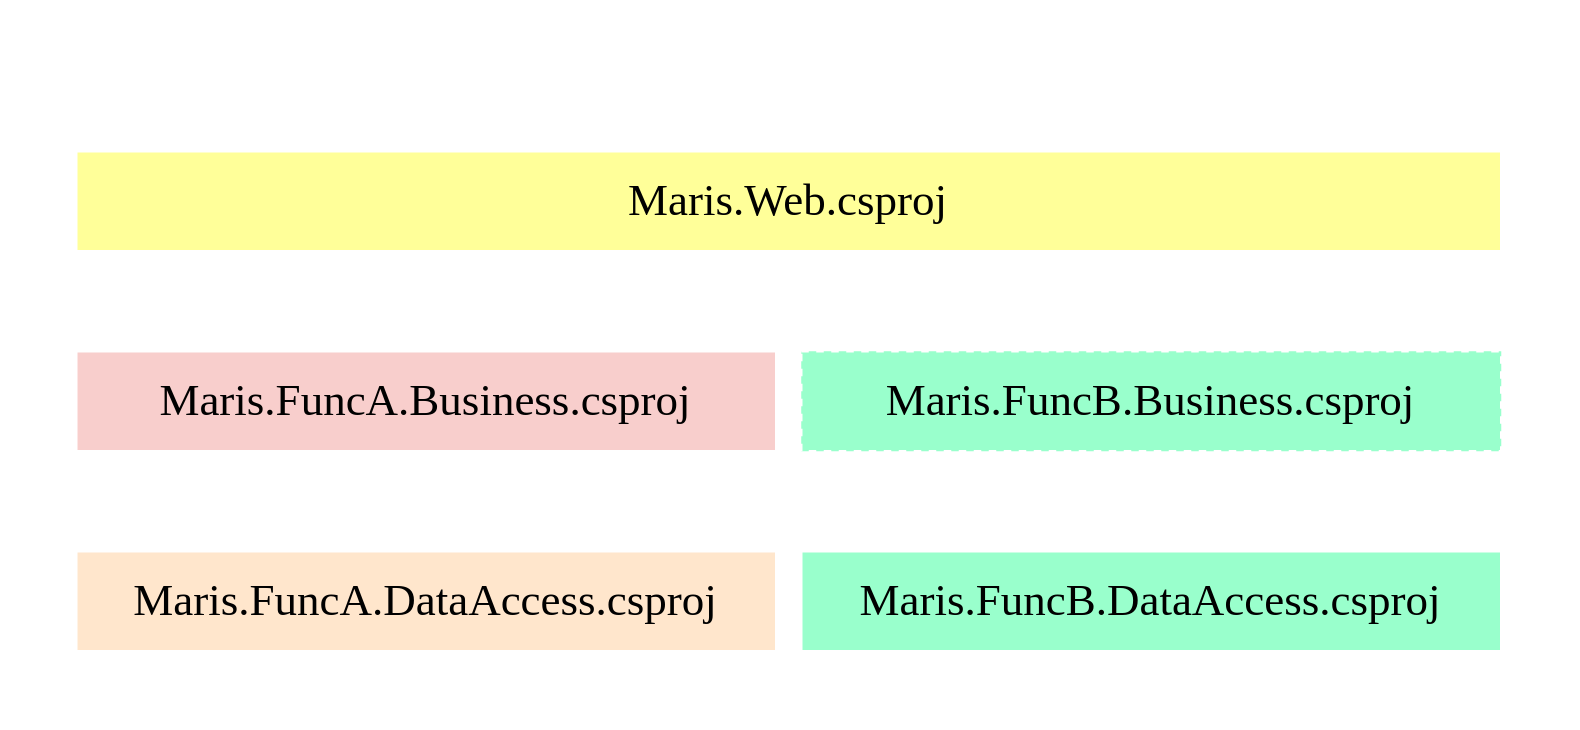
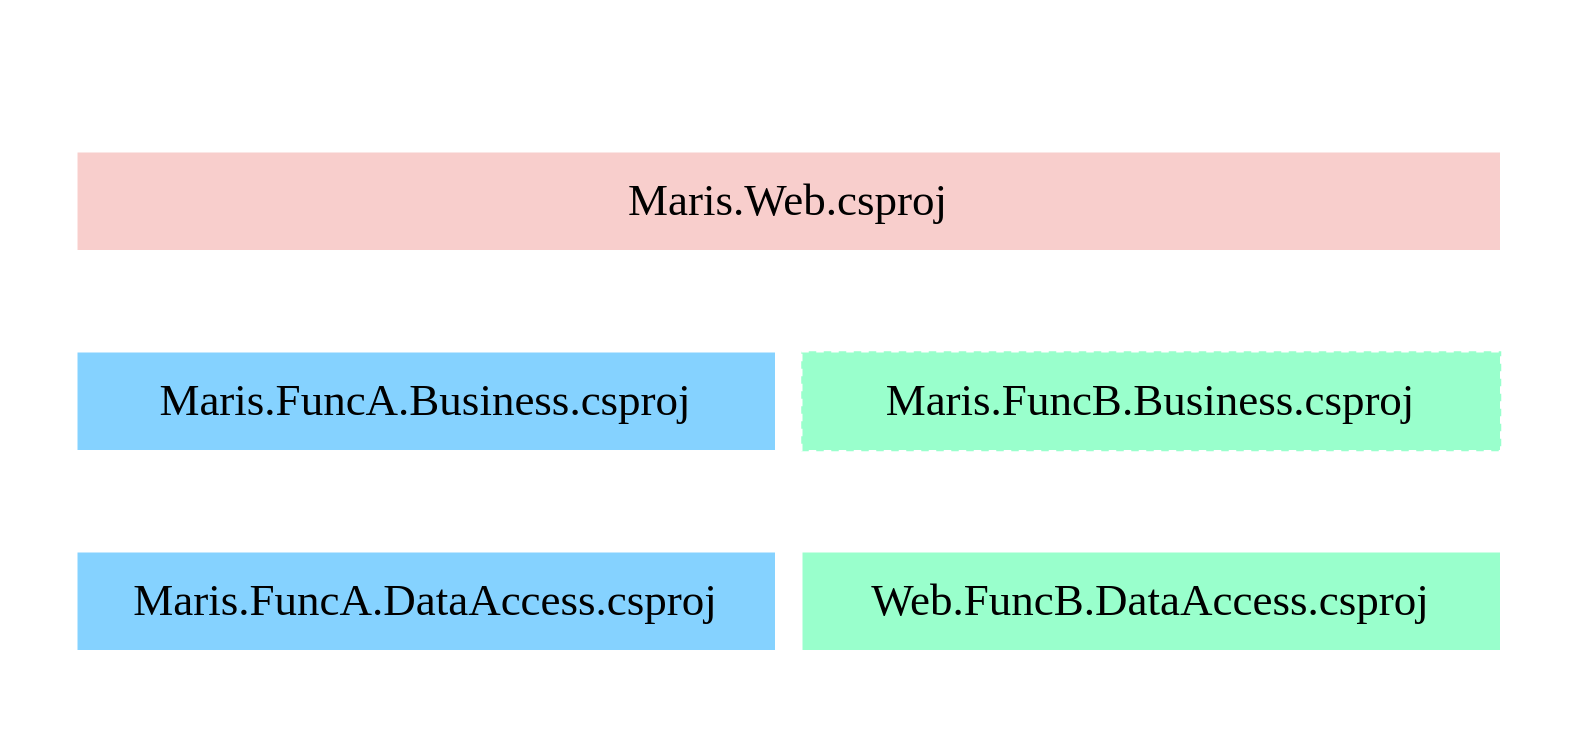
(789, 201) -> (789, 201)
(426, 401) -> (426, 401)
none -> (426, 451)
(426, 601) -> (426, 601)
(1151, 601) -> (1151, 601)
